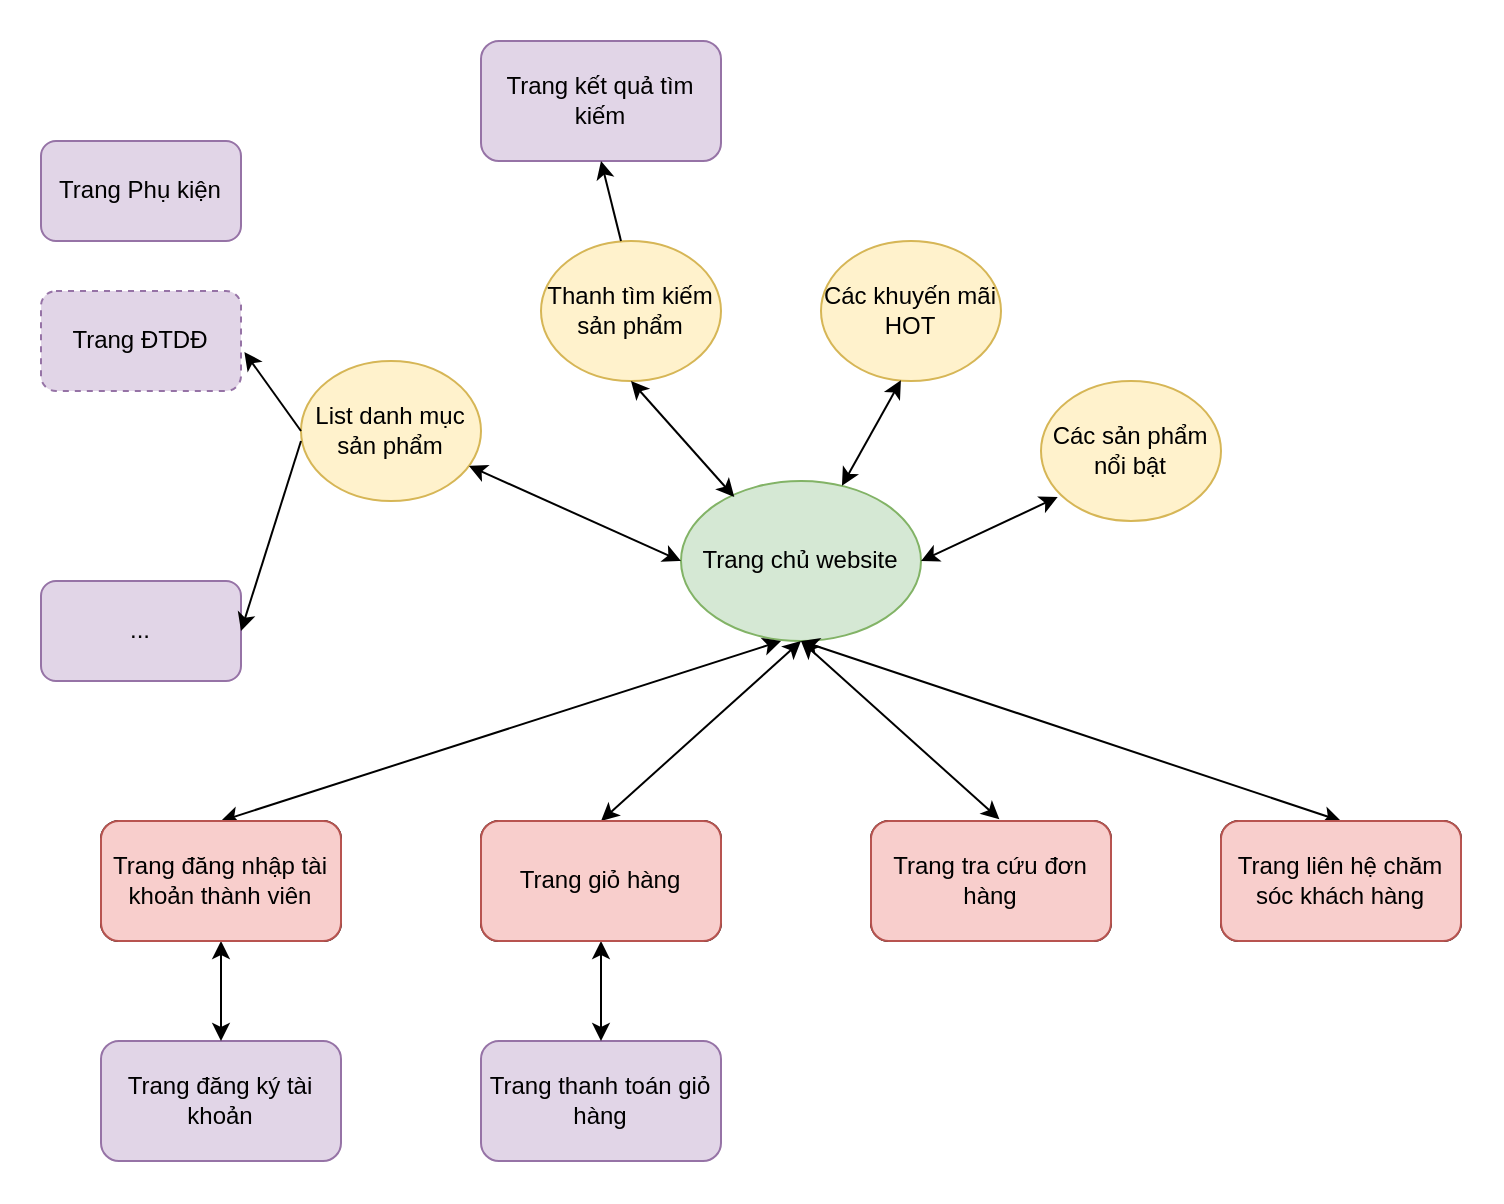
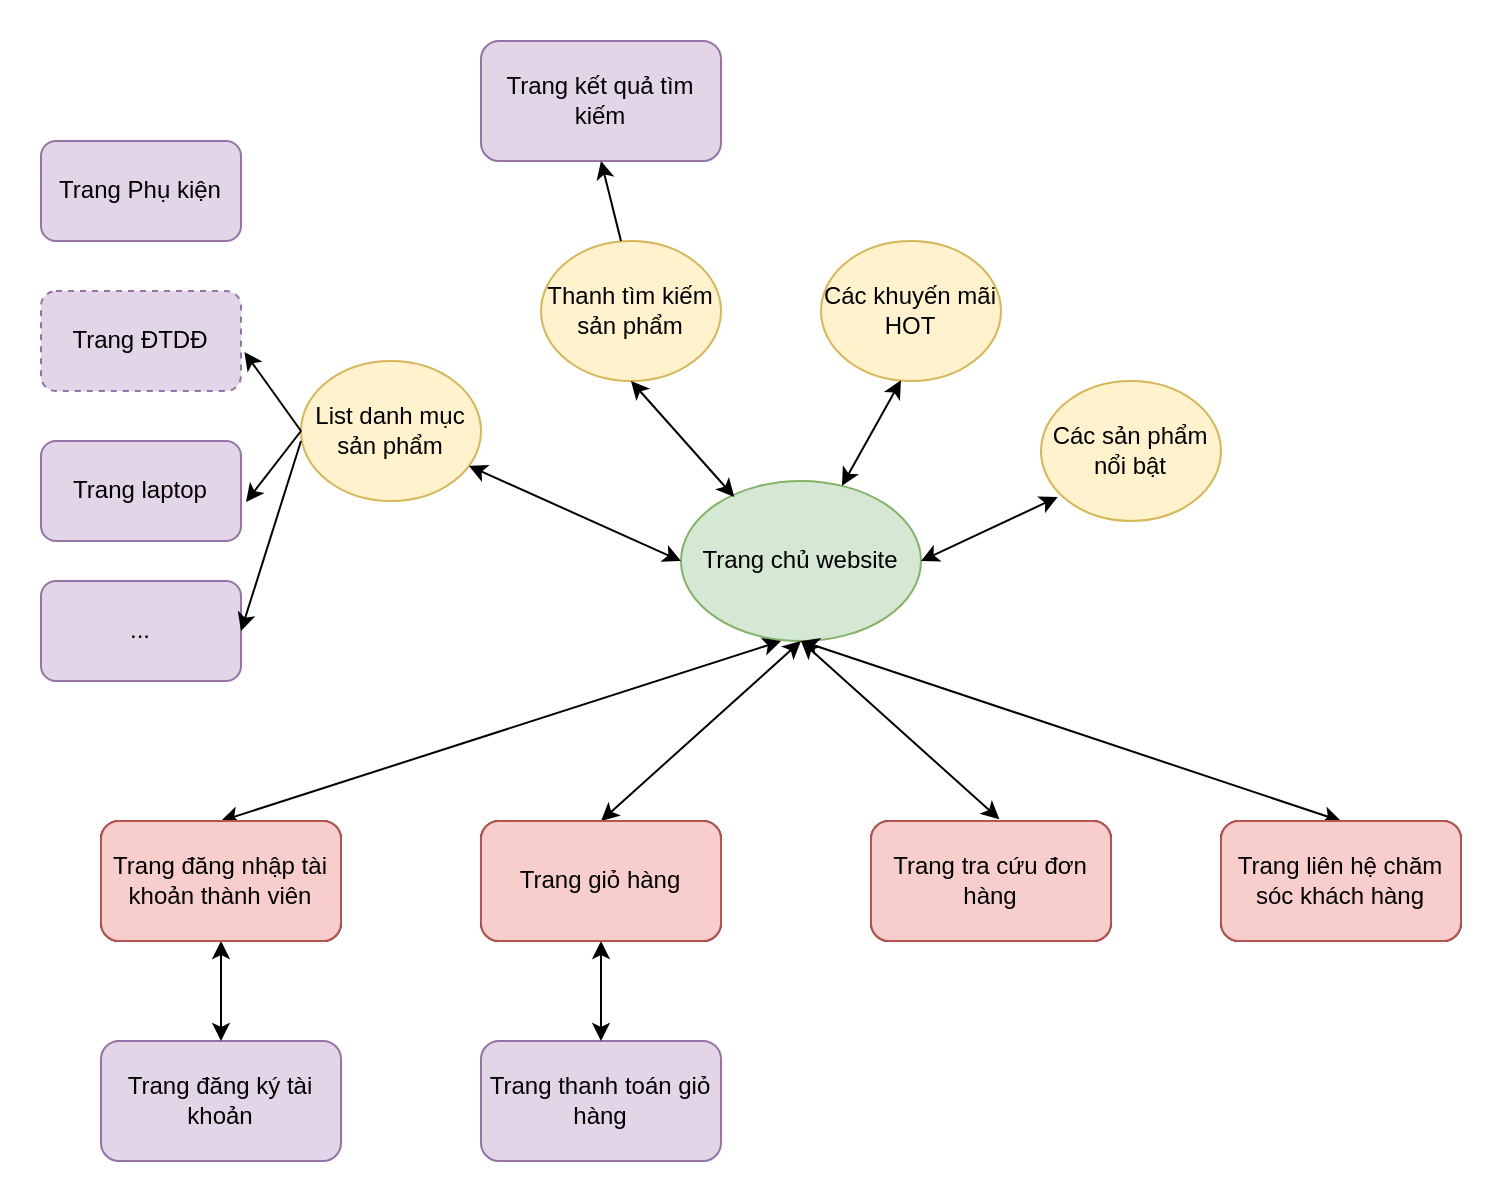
none -> (278, 461)
none -> (141, 491)
